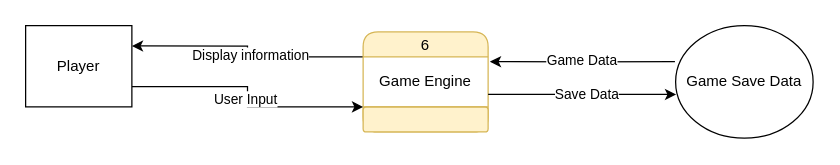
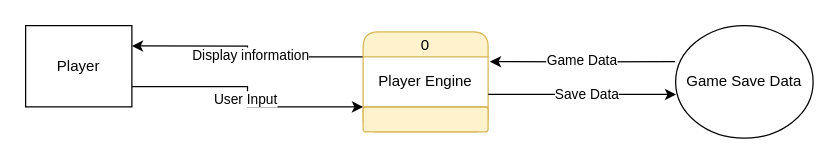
(425, 45) -> (425, 45)
(426, 82) -> (426, 82)
